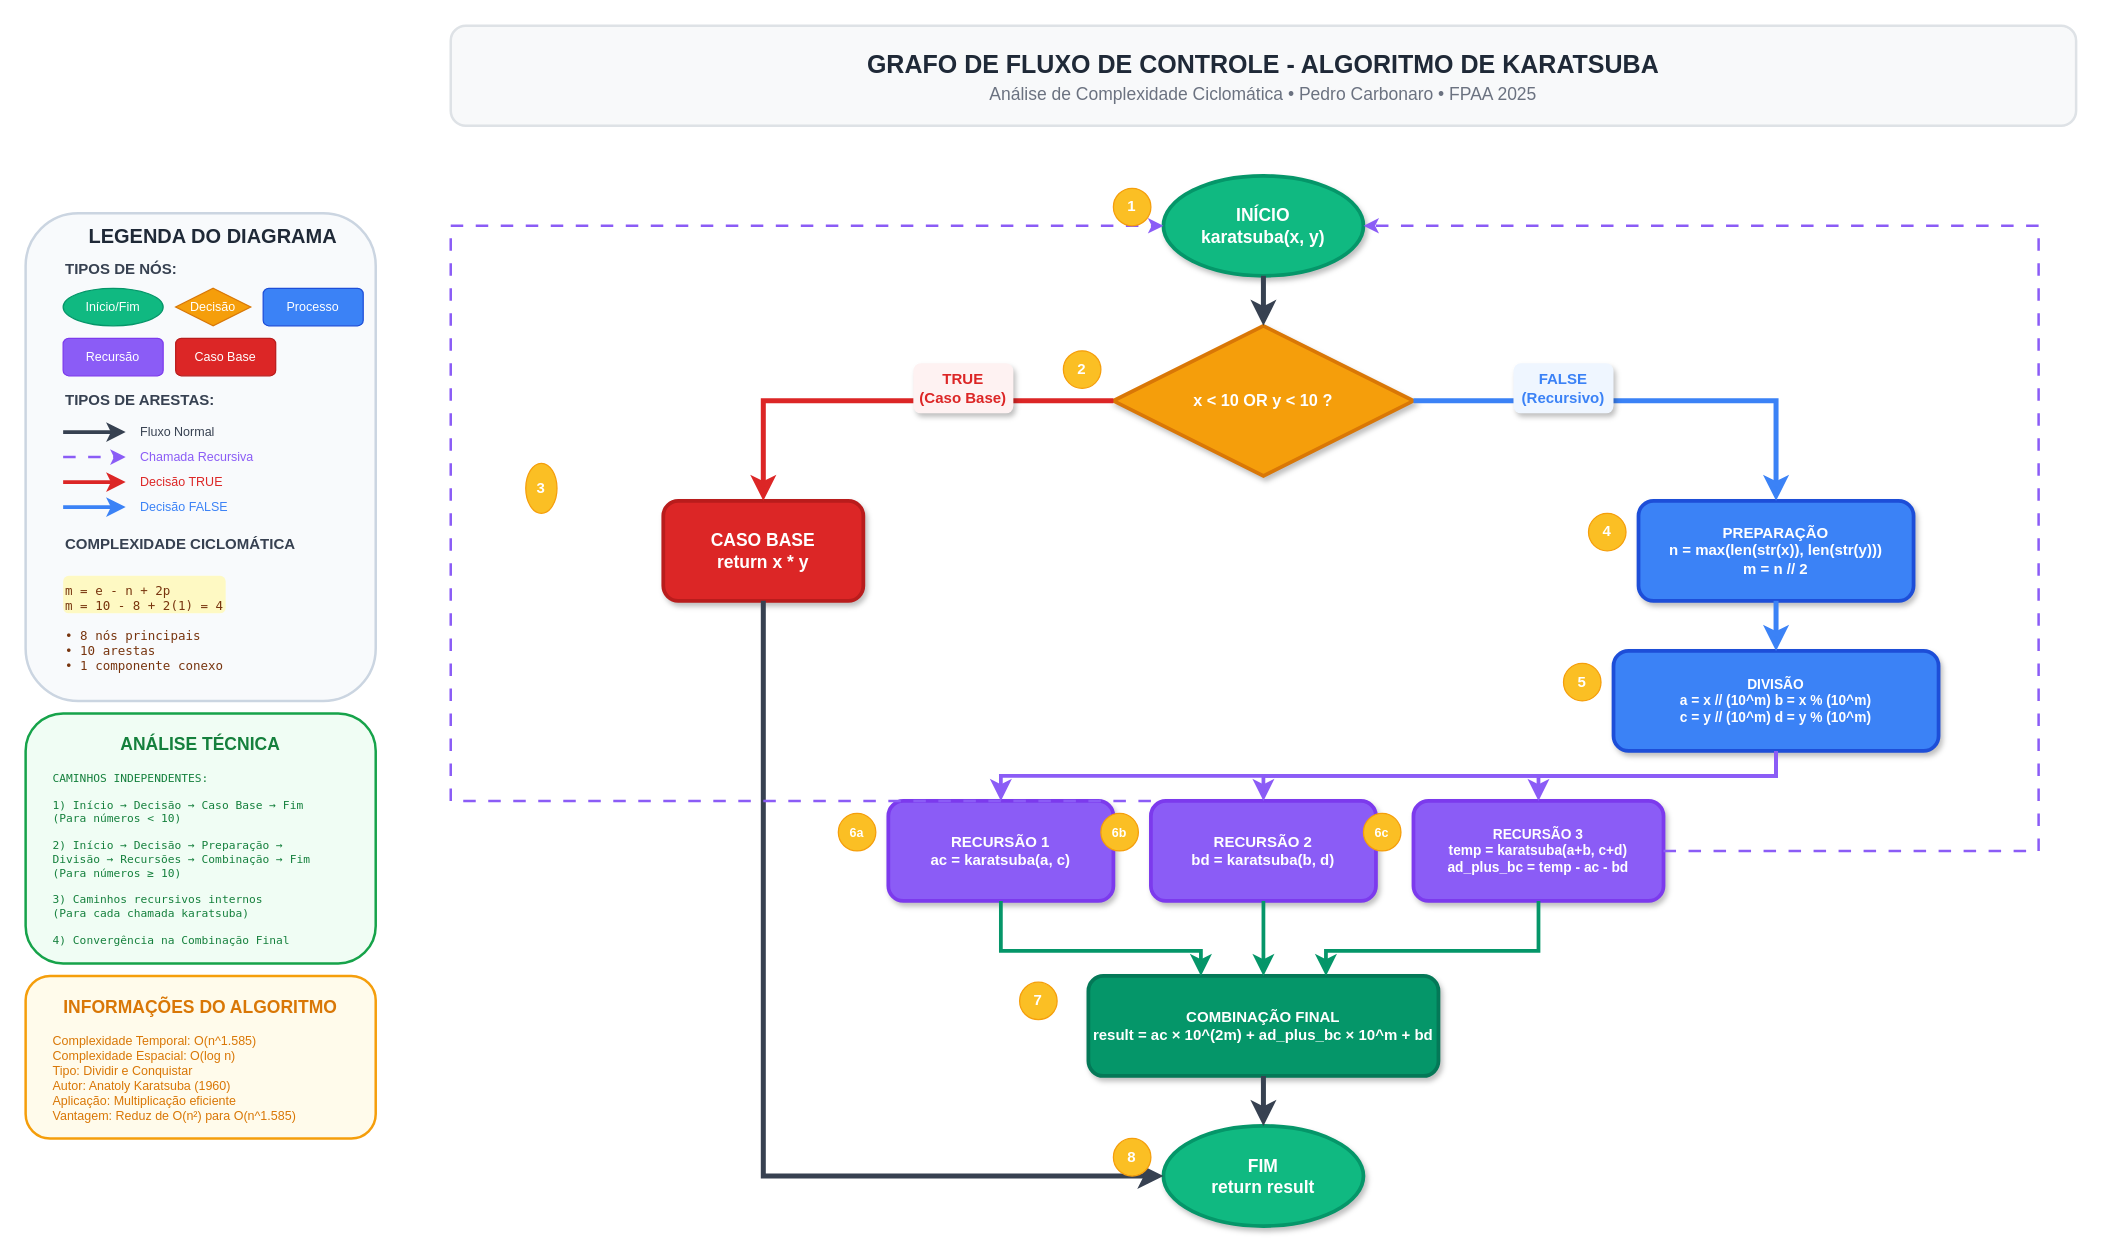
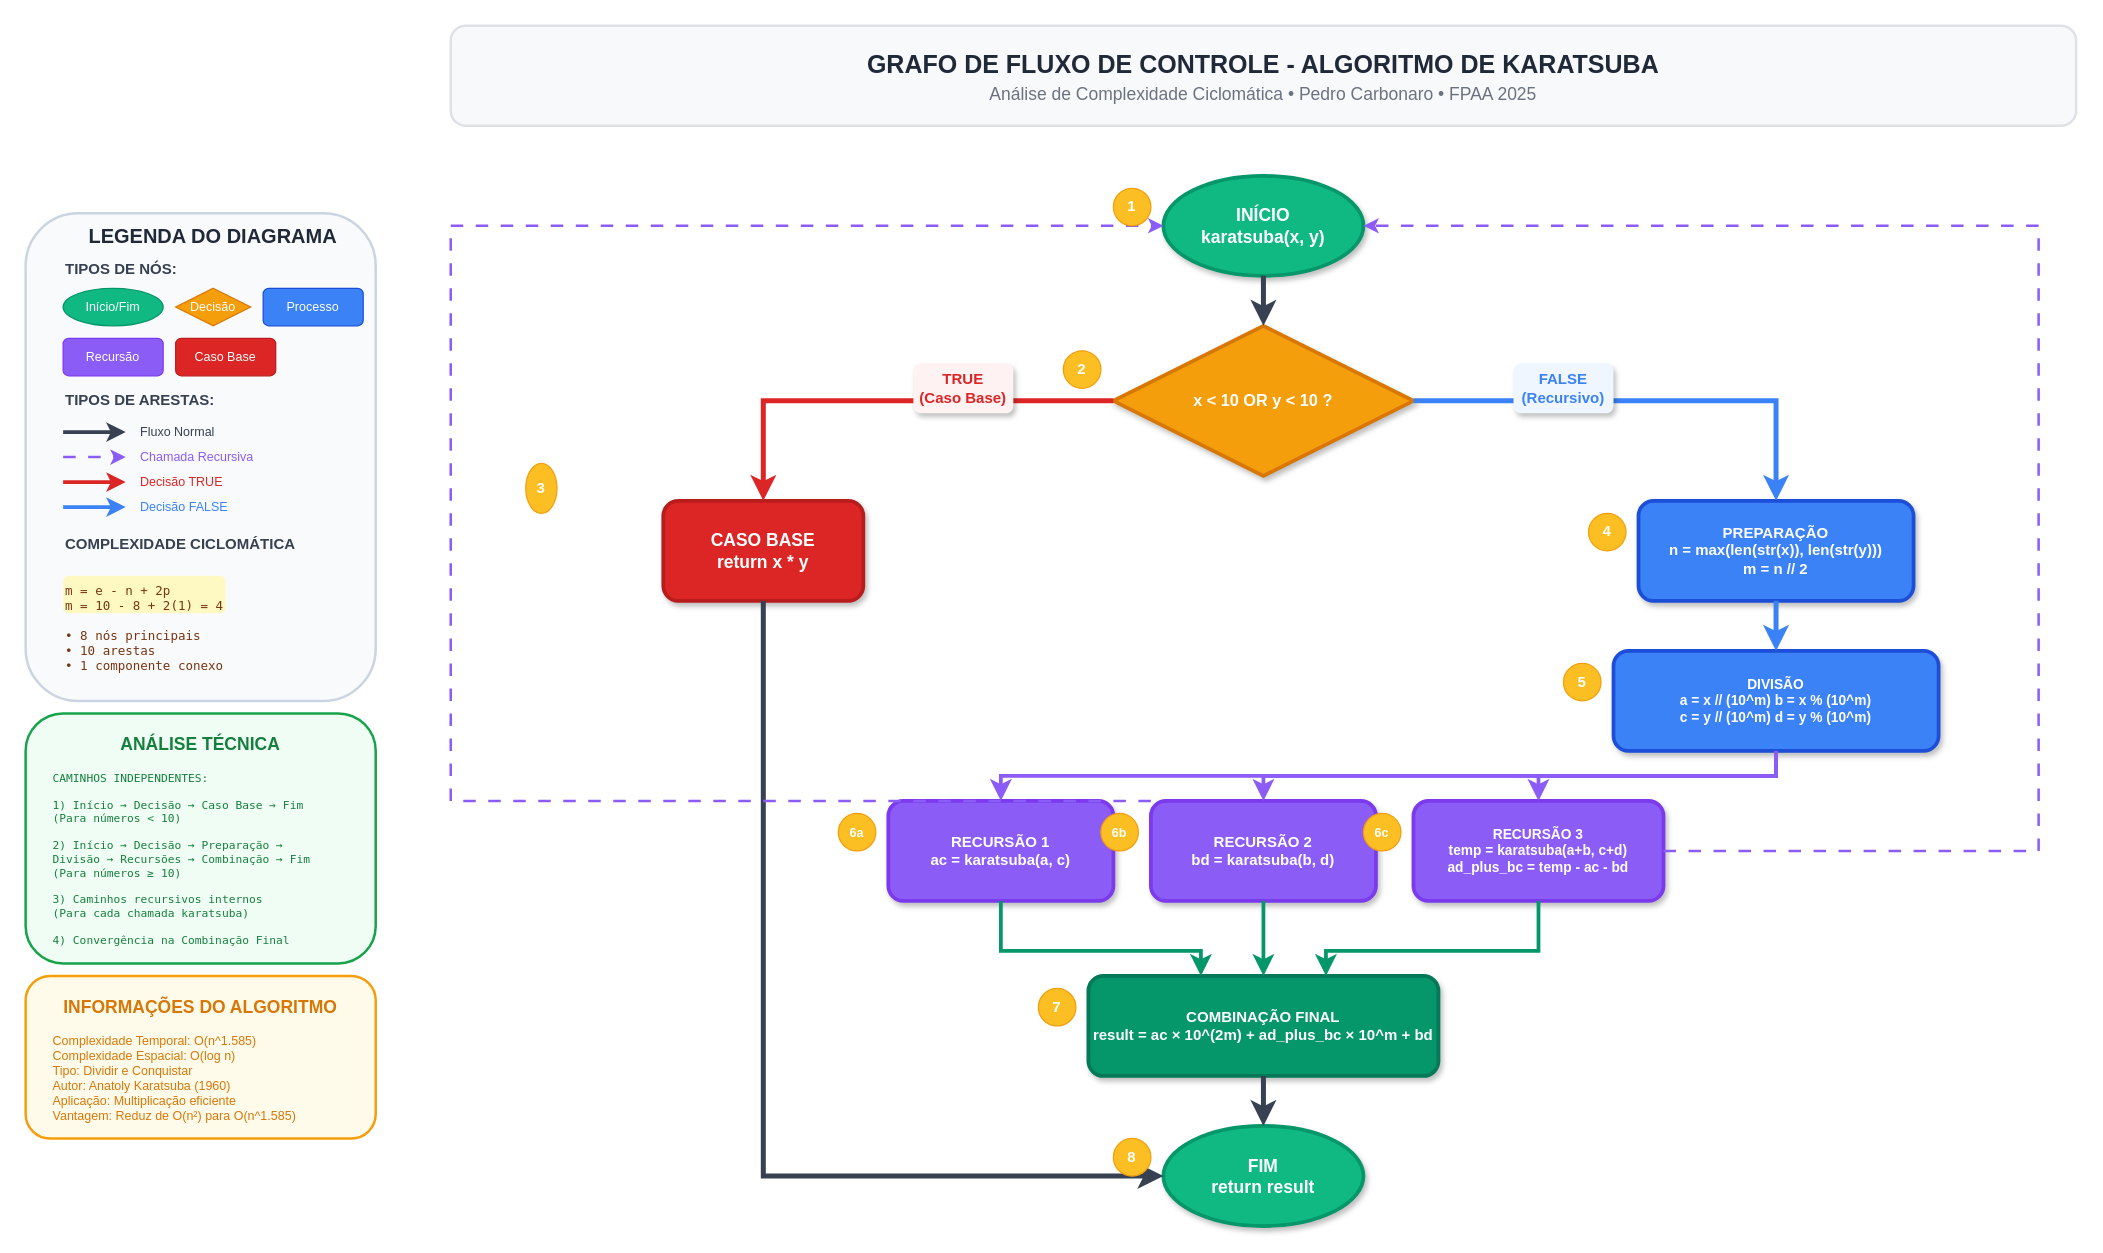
(1038, 1001) -> (1057, 1007)
